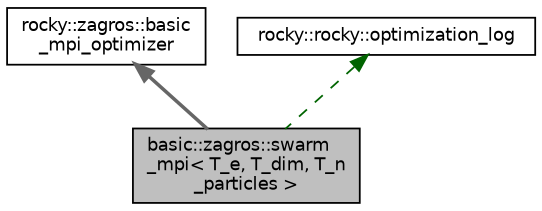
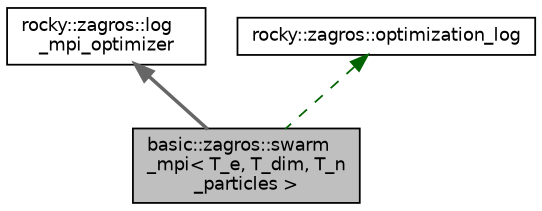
(106, 36) -> (106, 36)
(386, 36) -> (386, 36)
